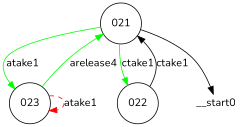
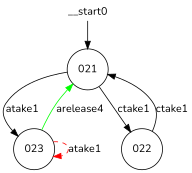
(38, 41) -> (20, 89)
(183, 50) -> (88, 31)
(120, 61) -> (113, 106)
